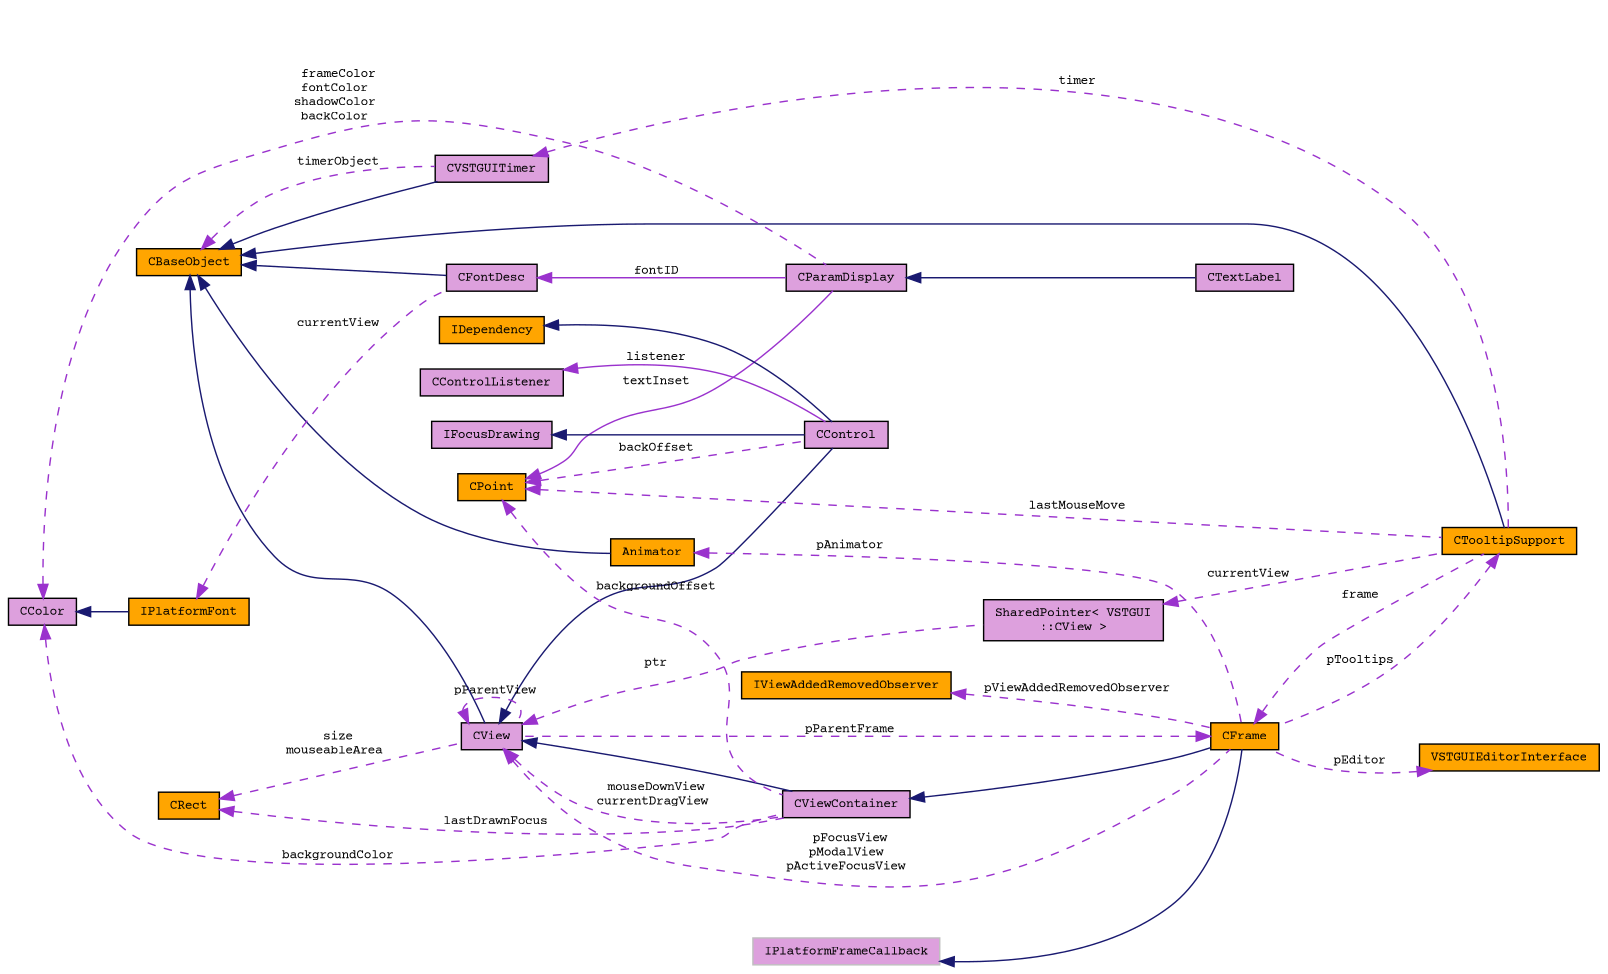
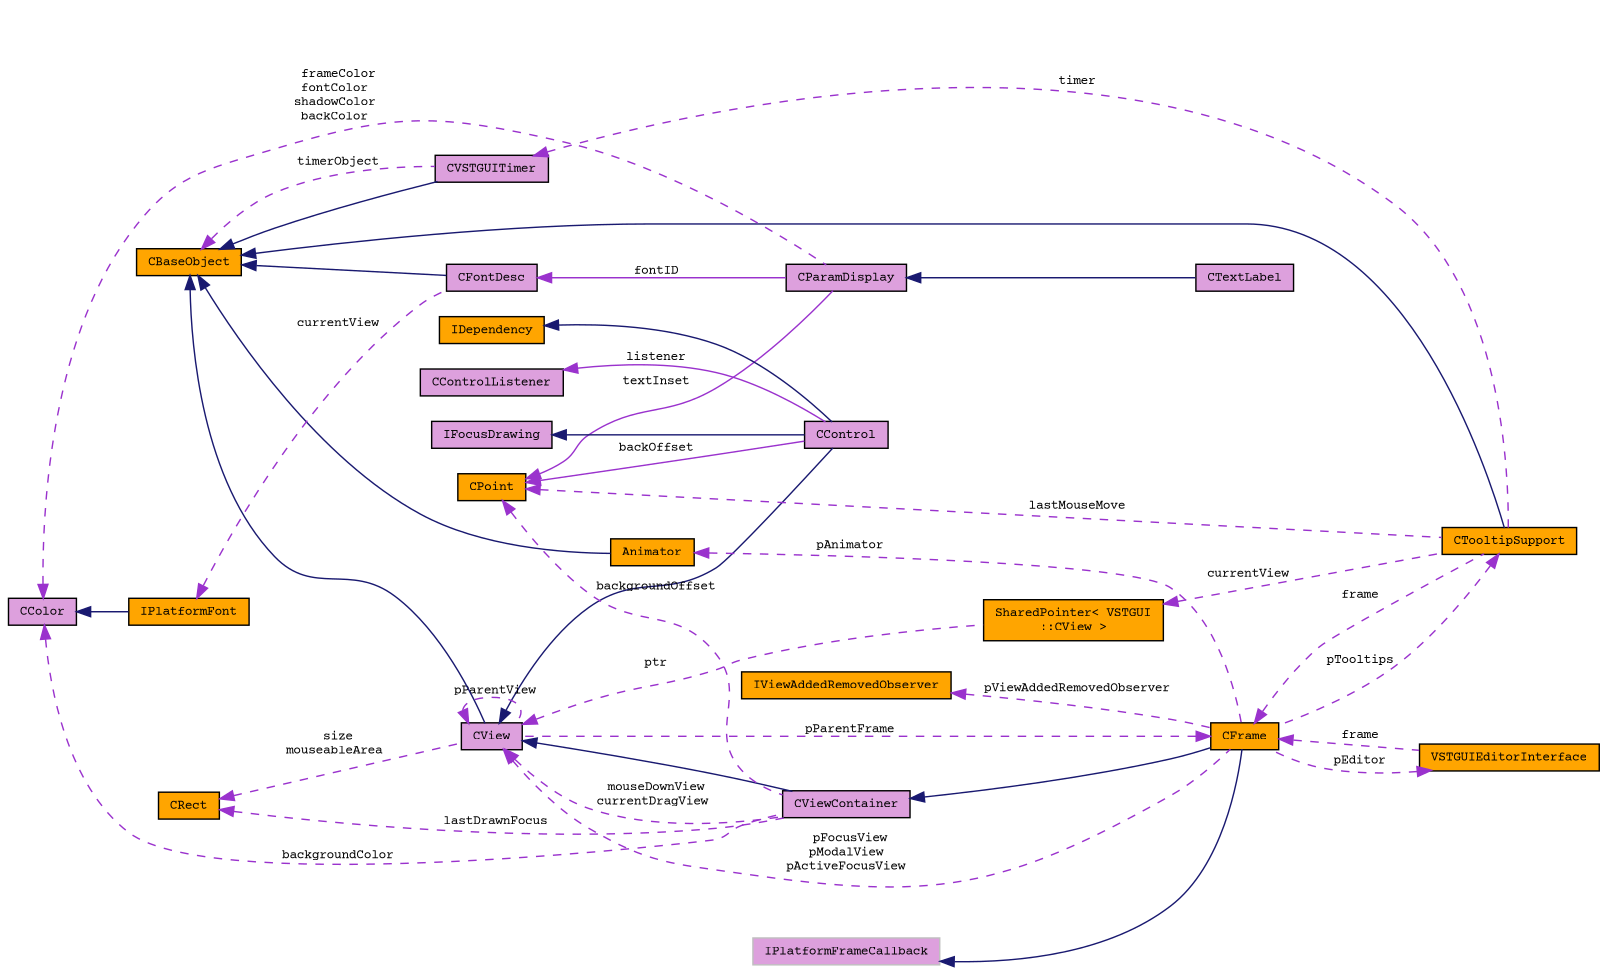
(672, 461) -> (672, 461)
(1073, 620) -> (1073, 620)
none -> (1356, 745)
